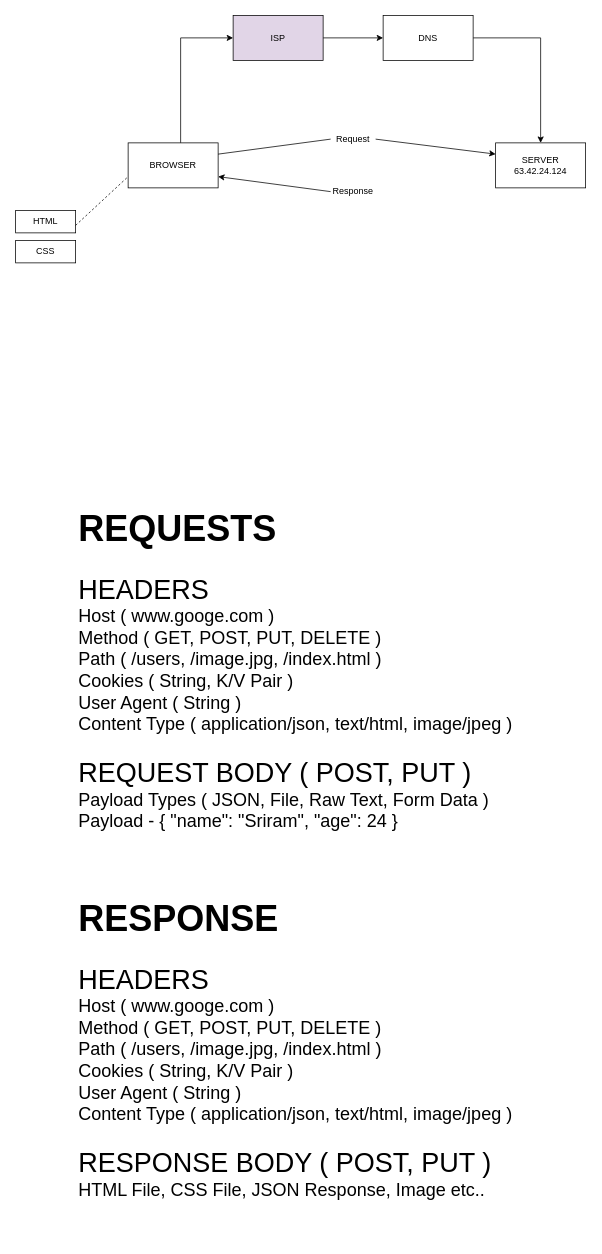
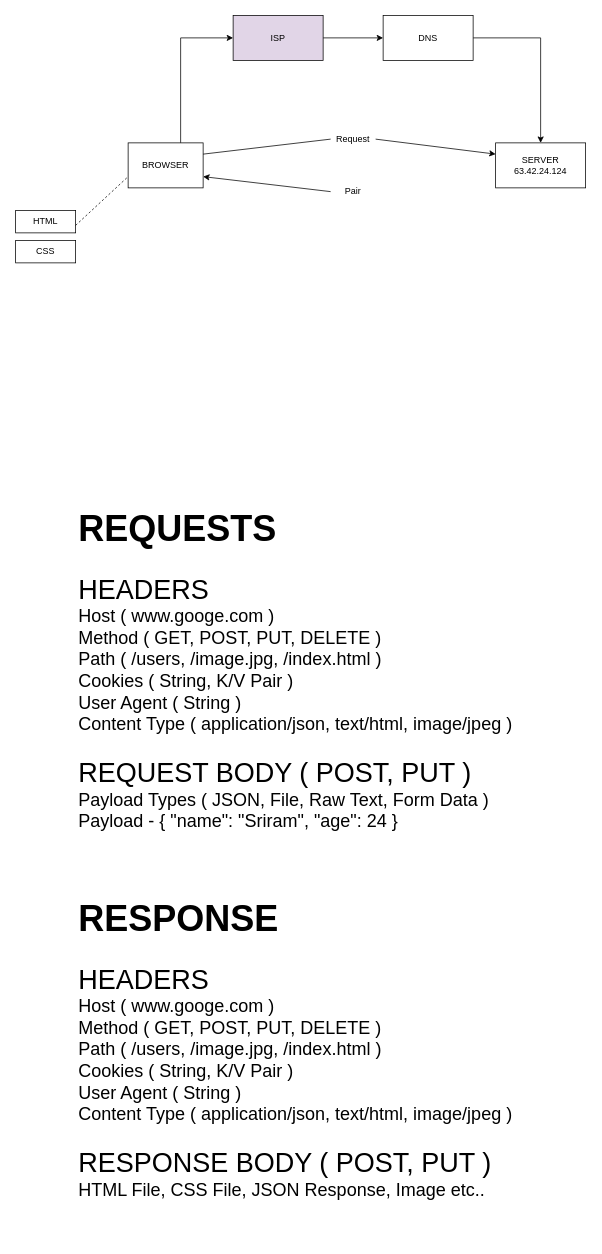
(173, 165) -> (165, 165)
(353, 192) -> (353, 192)
